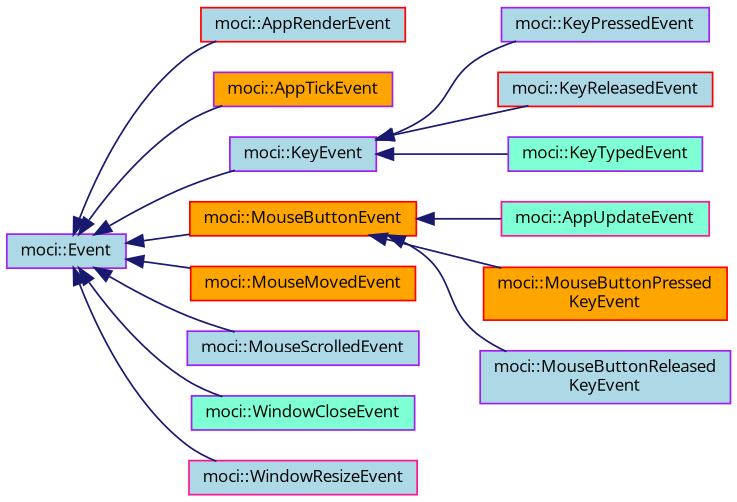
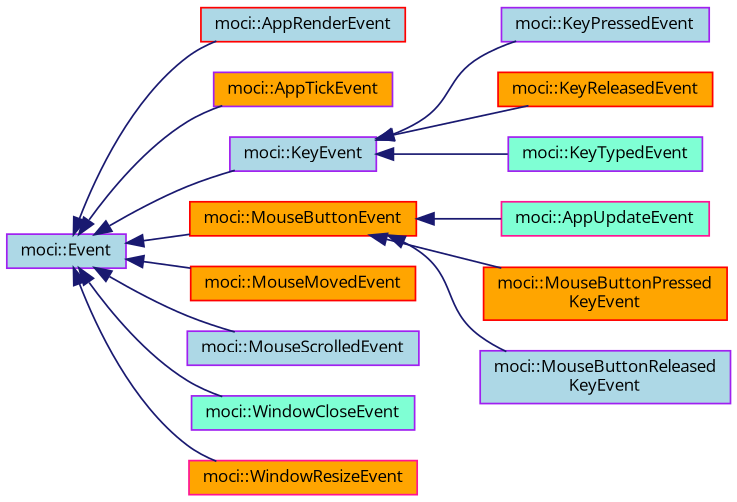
(605, 89) -> (605, 89)
(303, 478) -> (303, 478)
